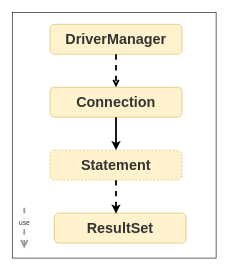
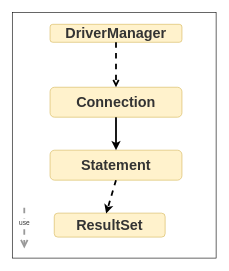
(116, 39) -> (116, 33)
(116, 165) -> (116, 165)
(120, 228) -> (110, 225)
